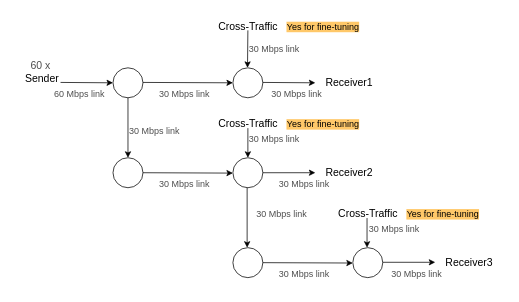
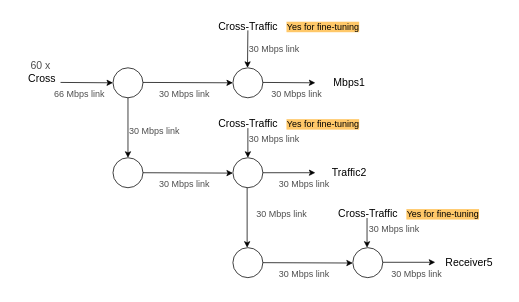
(42, 72) -> (42, 72)
(350, 83) -> (350, 83)
(80, 94) -> (80, 94)
(350, 173) -> (350, 173)
(470, 263) -> (470, 263)
